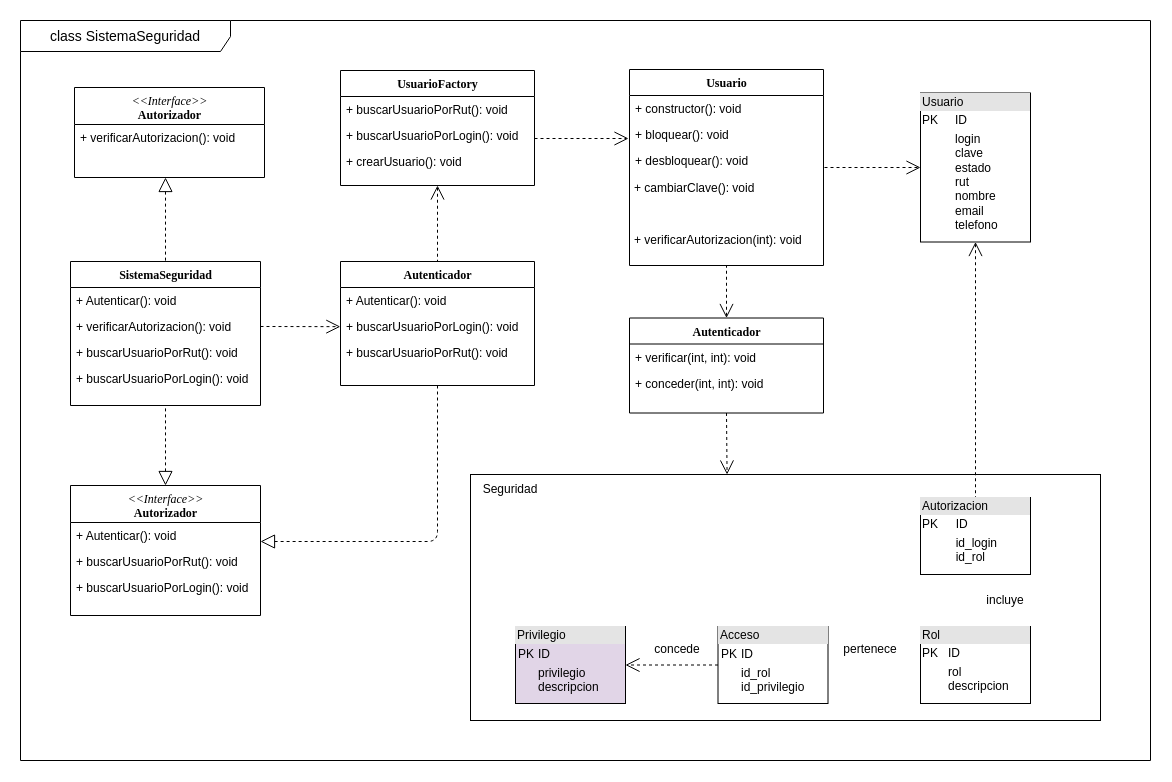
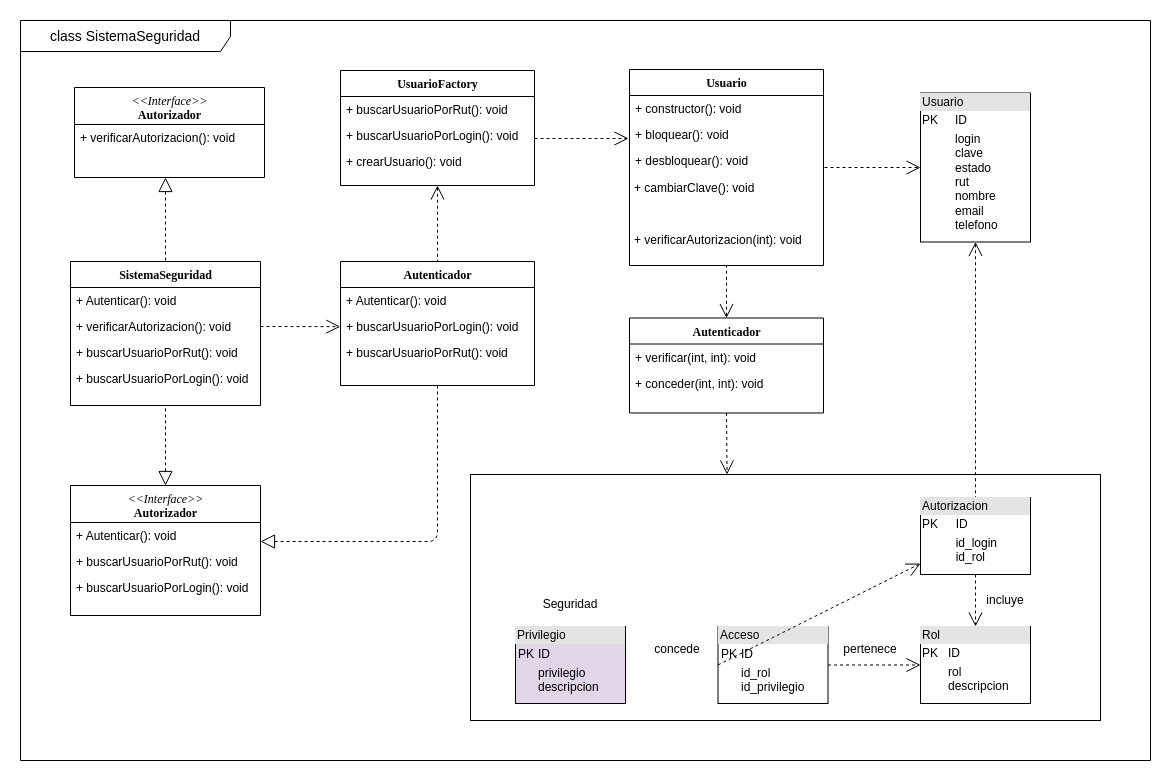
(511, 490) -> (571, 605)
none -> (976, 599)
(673, 665) -> (818, 615)
none -> (873, 665)
